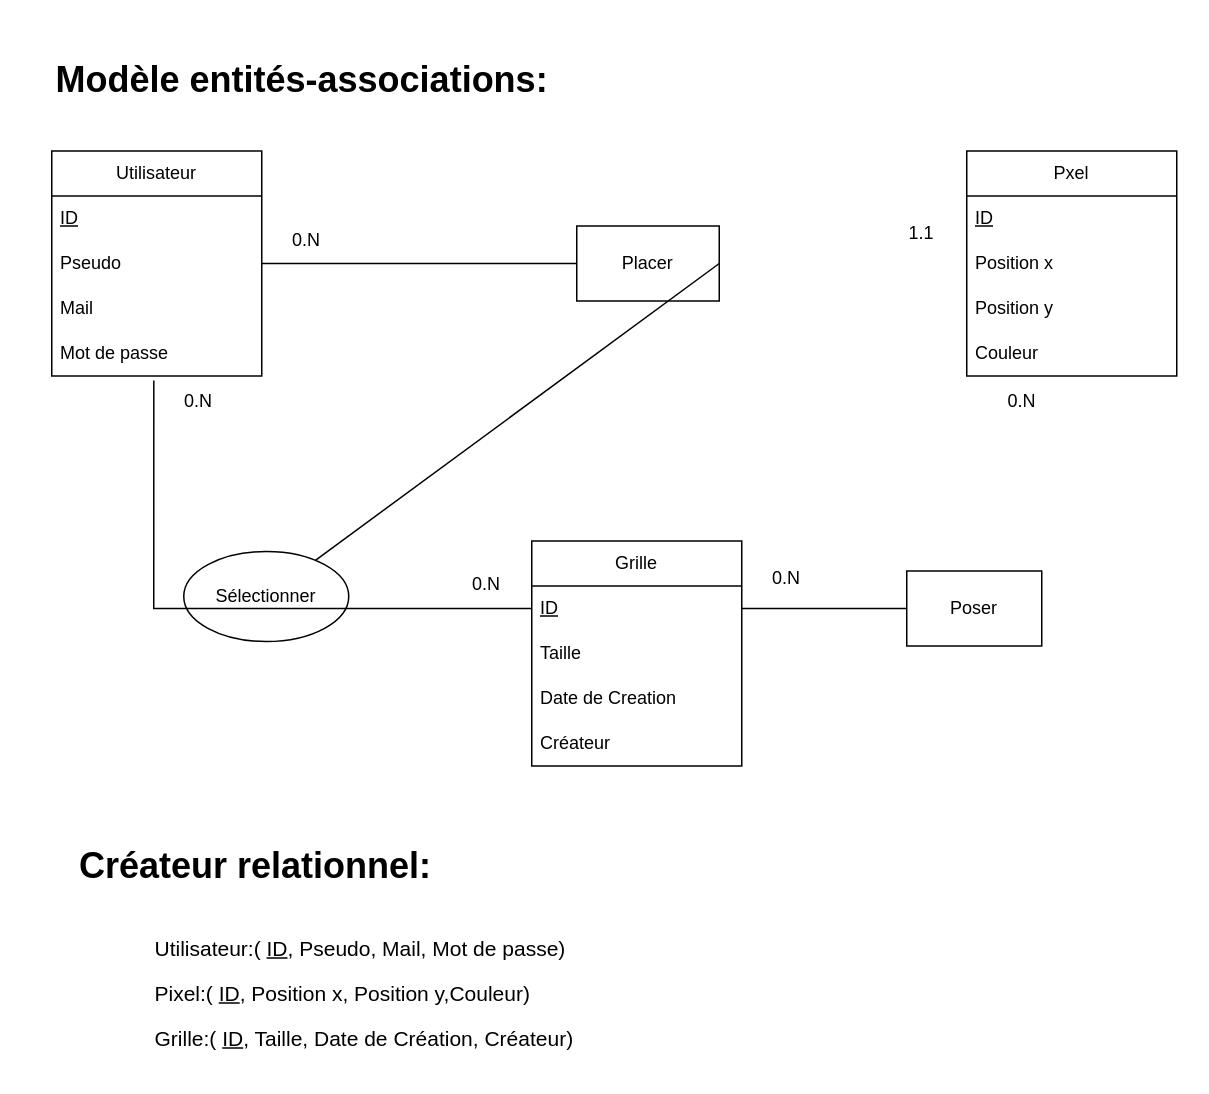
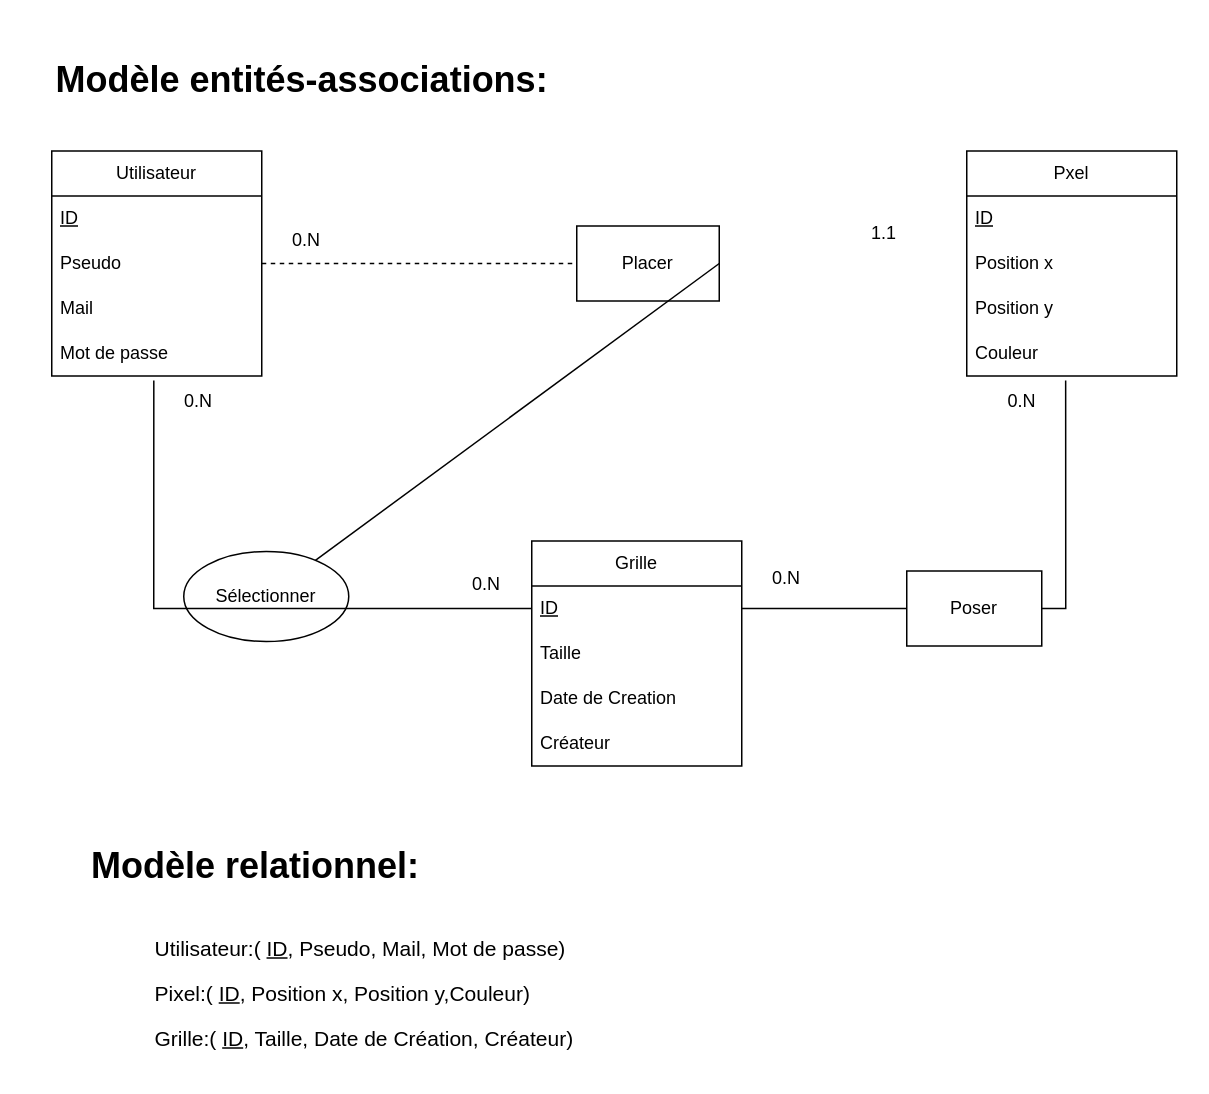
(922, 233) -> (884, 233)
(420, 263) -> (420, 263)
none -> (1066, 506)
(256, 866) -> (256, 866)
